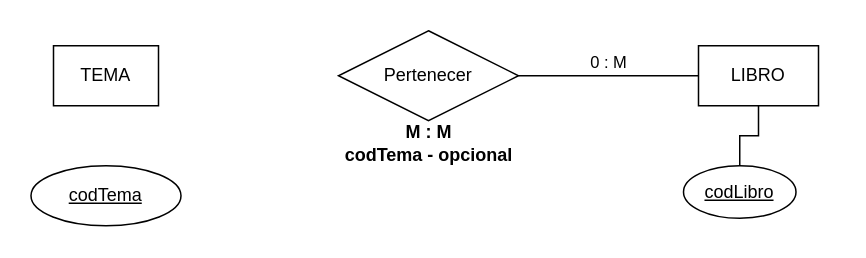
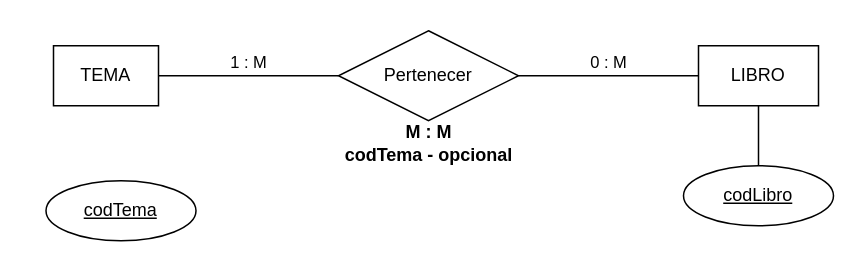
none -> (248, 76)
(740, 192) -> (758, 196)
(106, 196) -> (121, 211)
